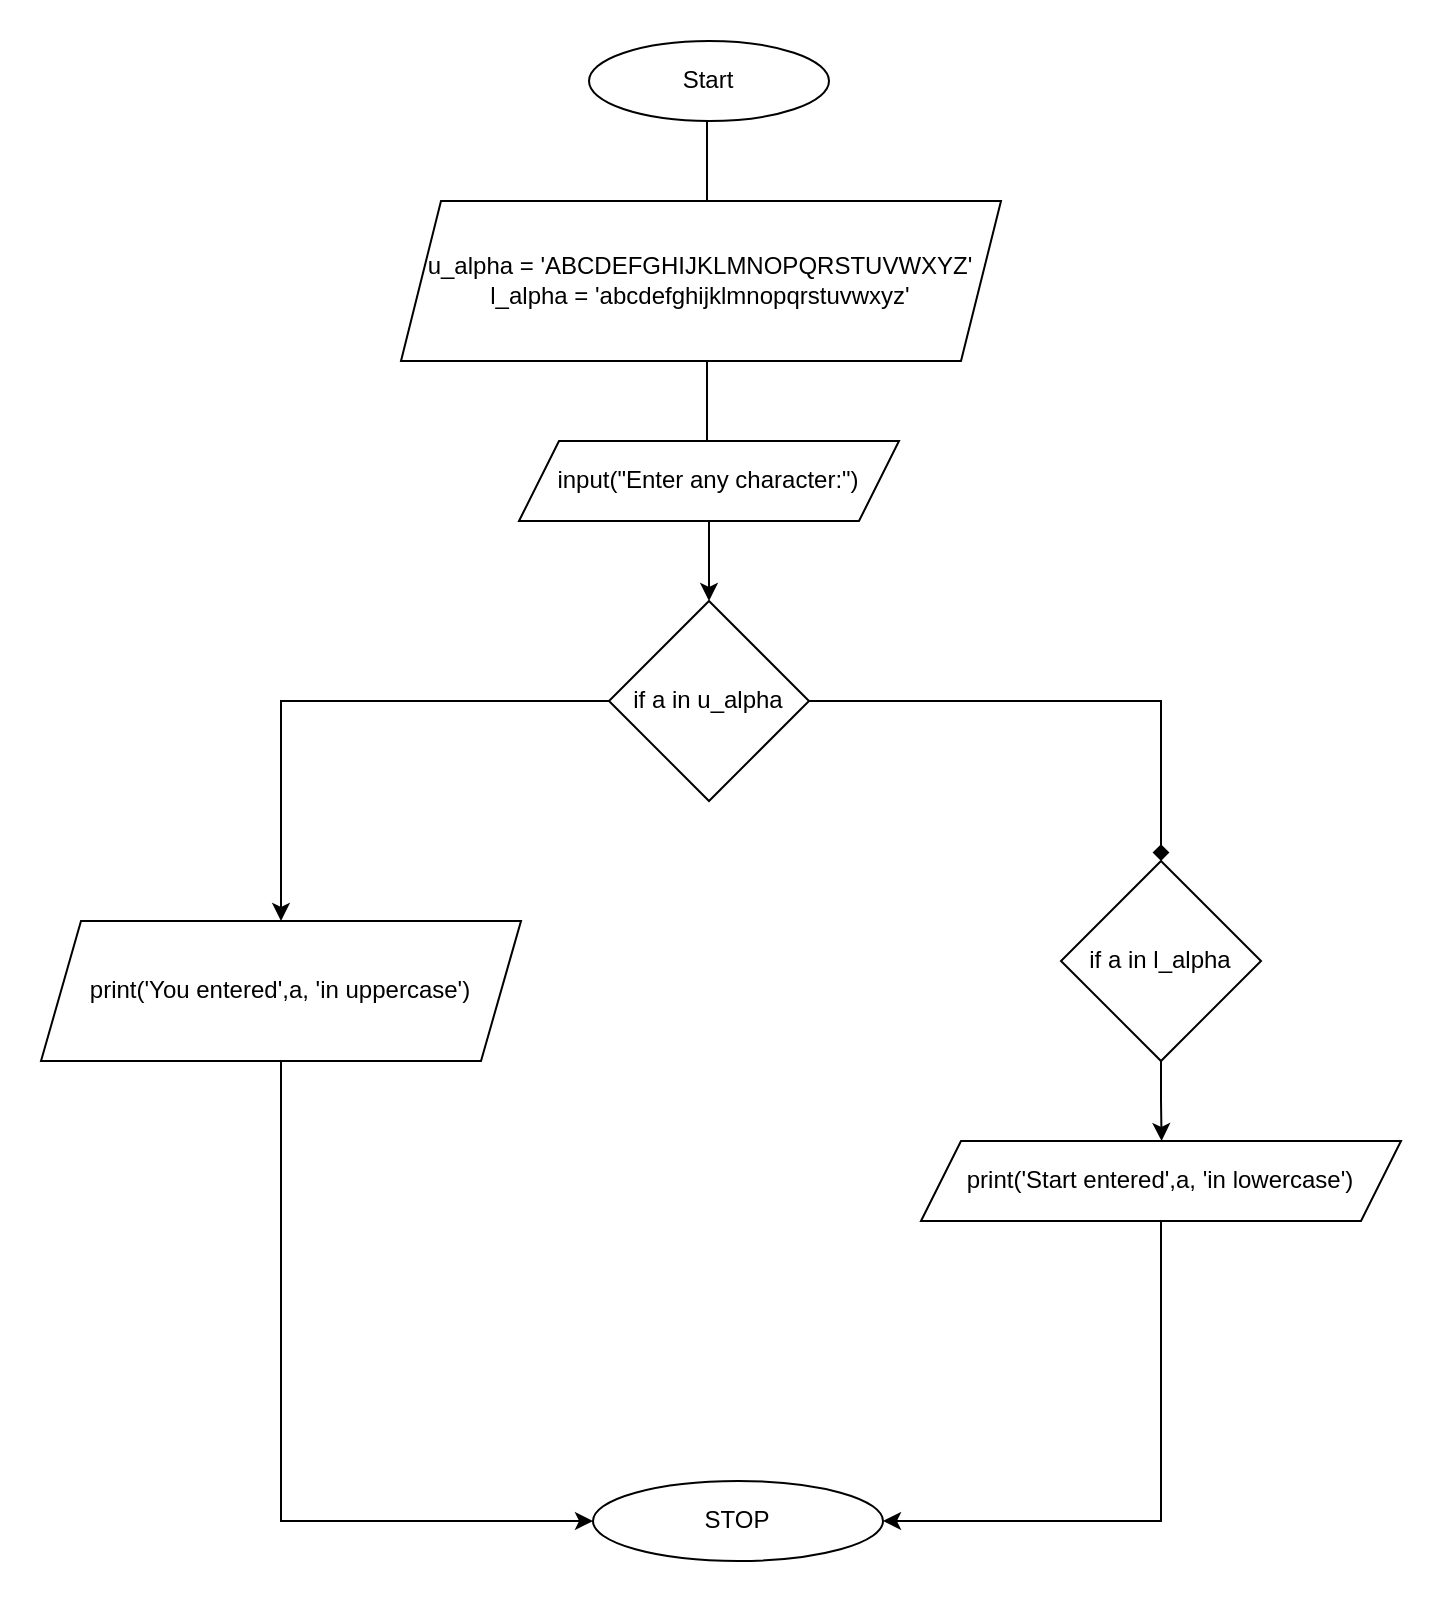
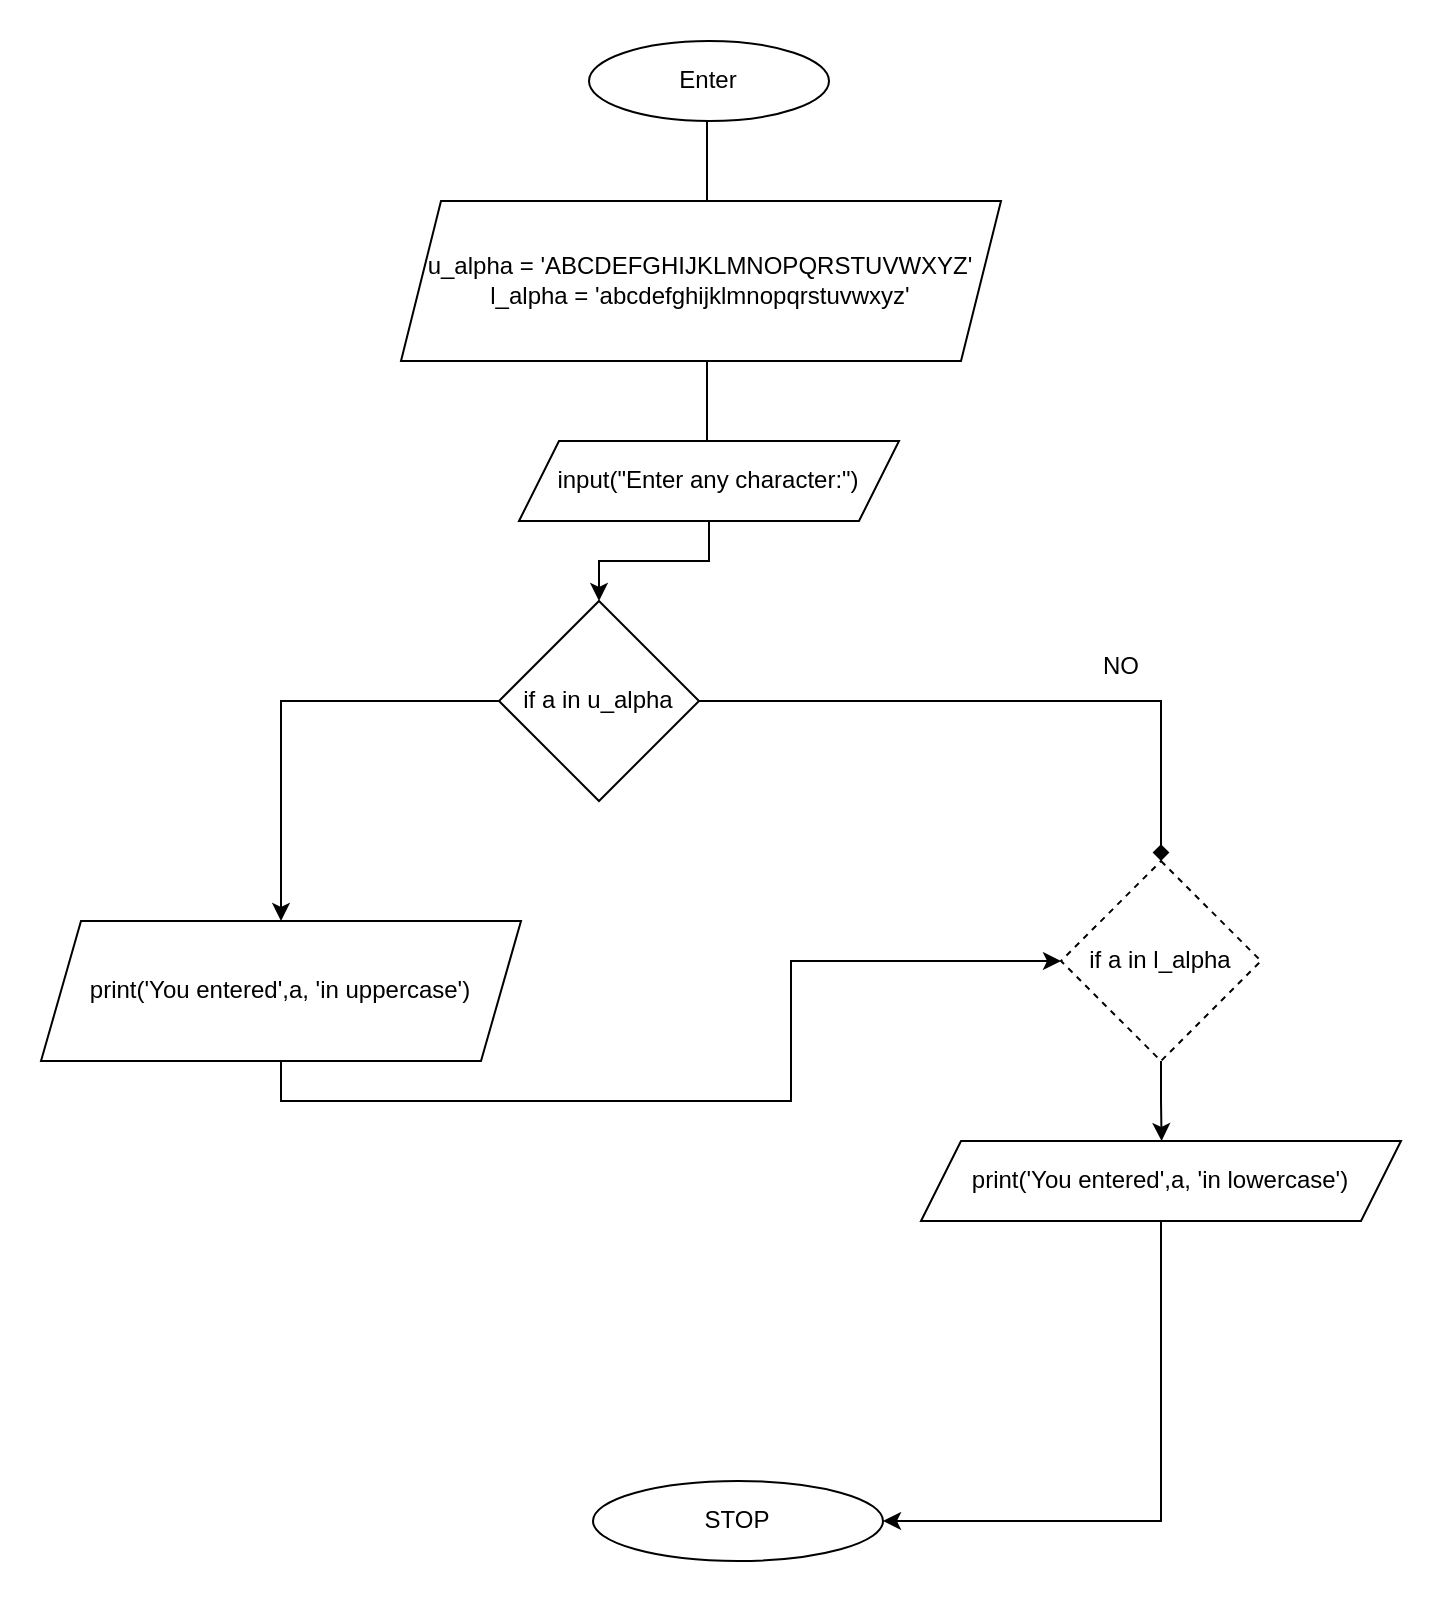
(709, 81) -> (709, 81)
none -> (1121, 667)
(709, 701) -> (599, 701)
(1161, 961) -> (1161, 961)
(1161, 1181) -> (1161, 1181)
(281, 1459) -> (733, 1101)
